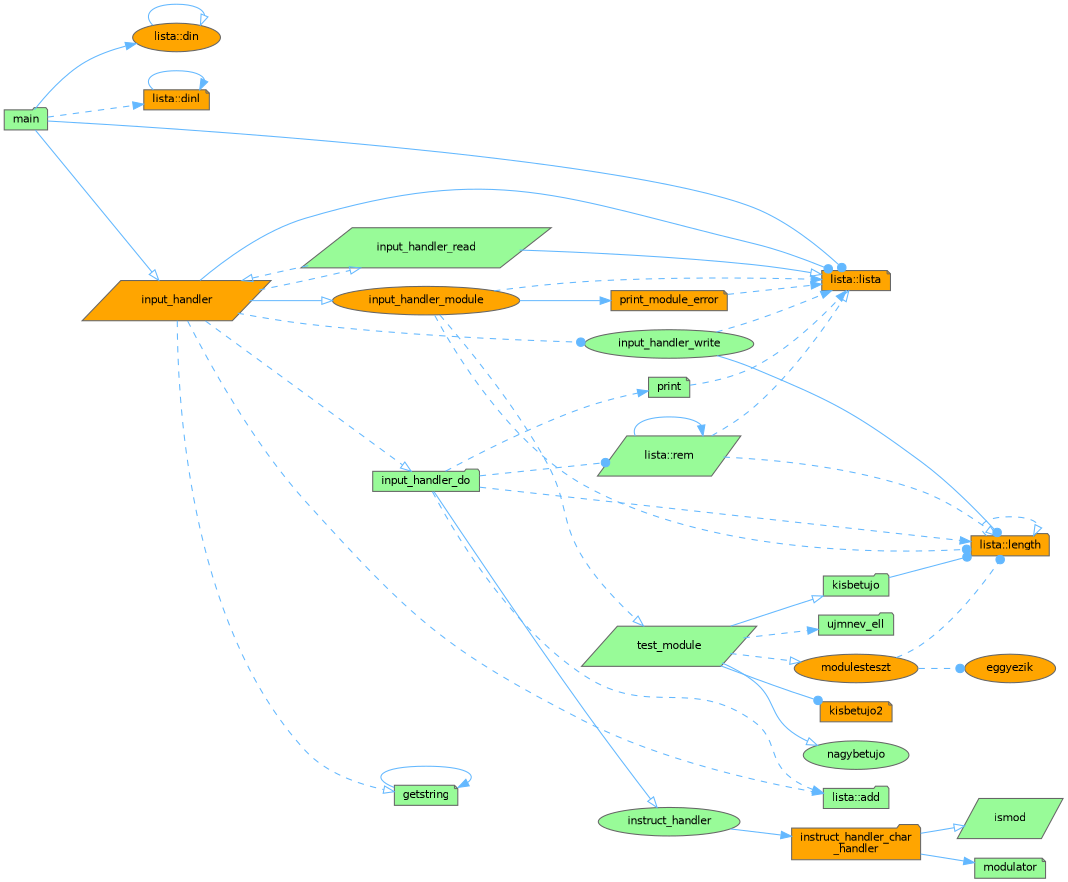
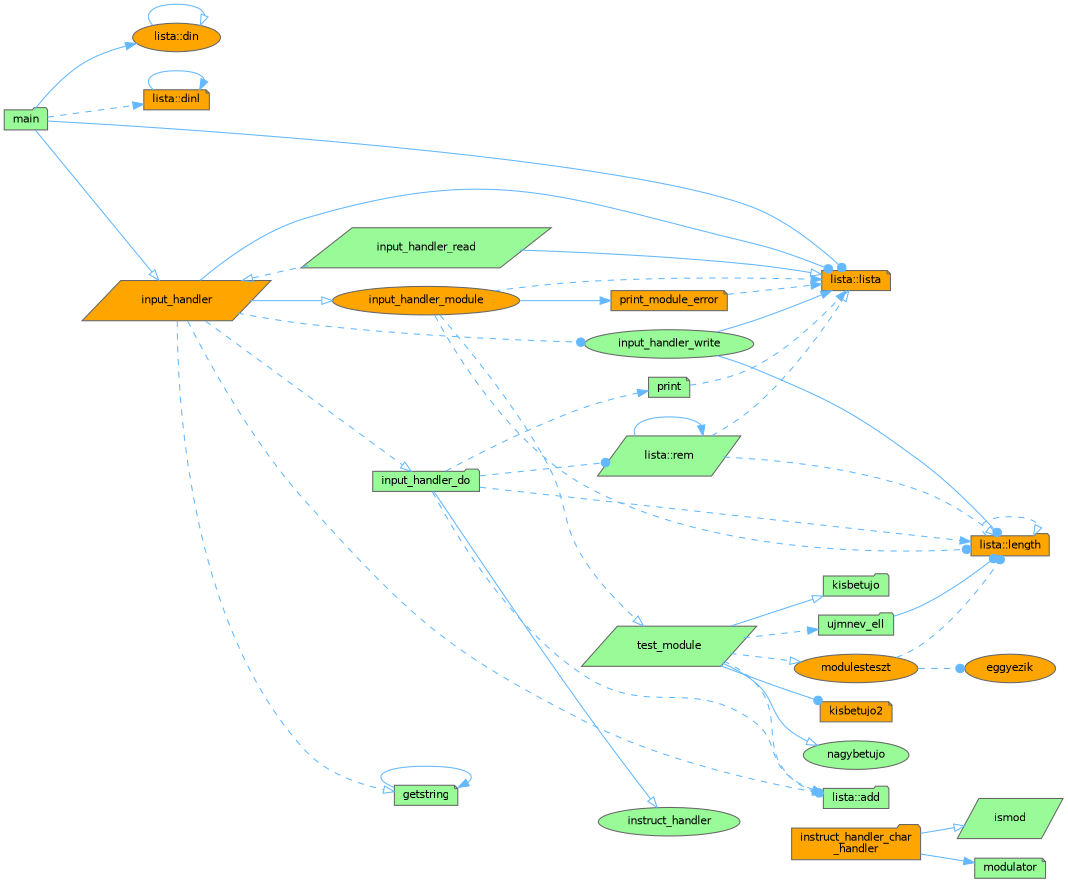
(305, 281) -> none
(770, 315) -> (770, 315)
(926, 568) -> (944, 593)
none -> (772, 725)
(756, 832) -> none
